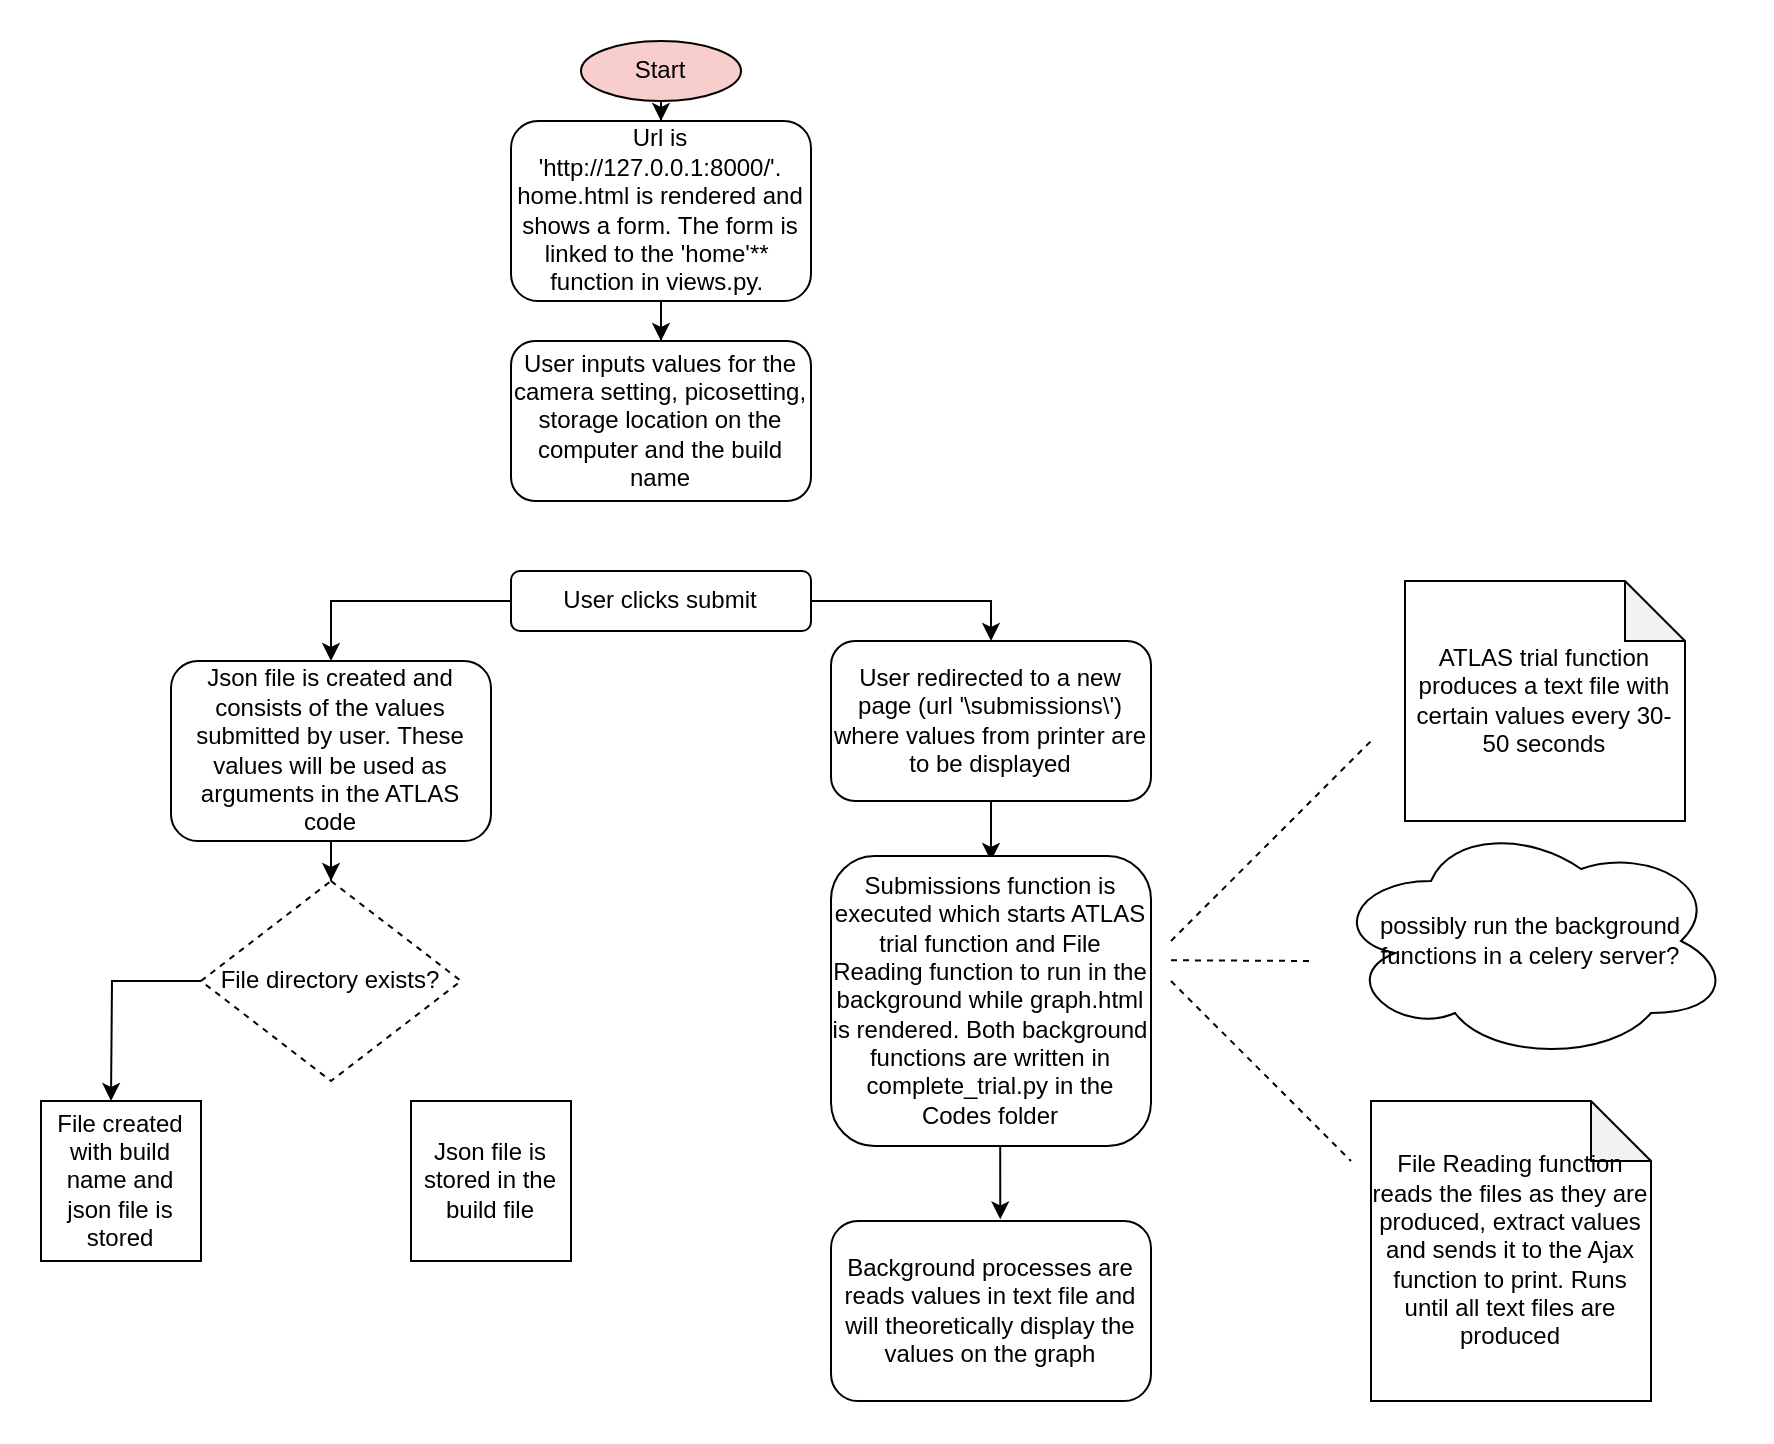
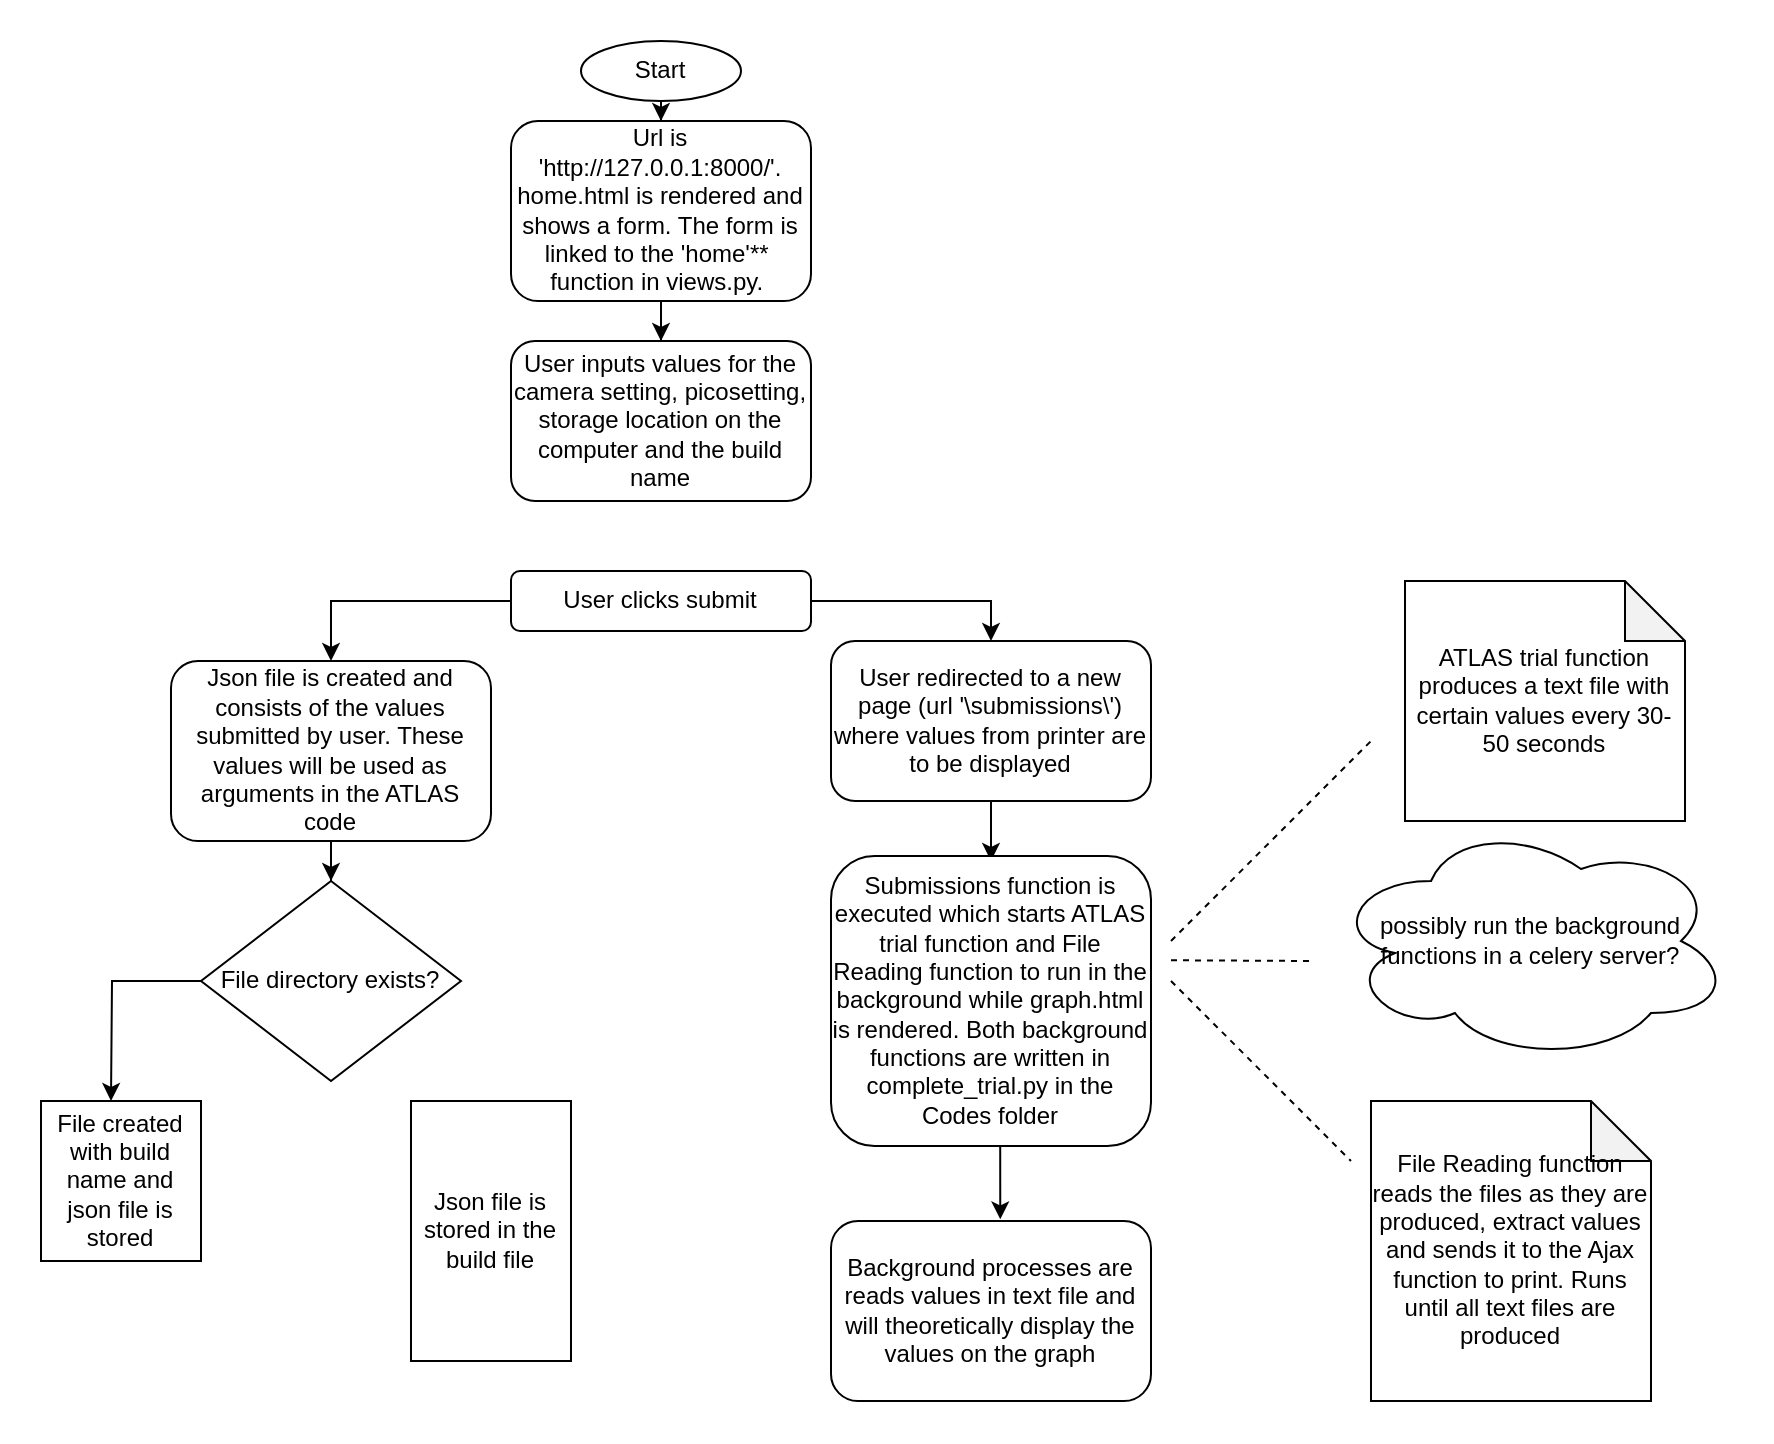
(661, 71) -> (661, 71)
(331, 981) -> (331, 981)
(491, 1181) -> (491, 1231)
